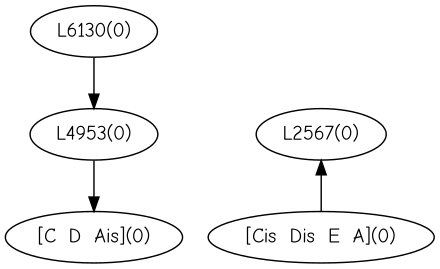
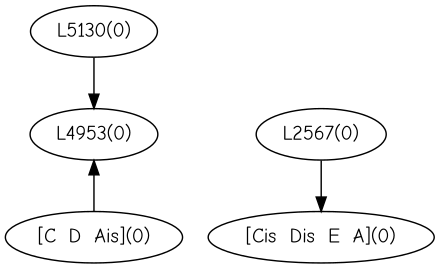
(94, 31) -> (94, 31)
(94, 179) -> (94, 193)
(321, 193) -> (321, 179)
